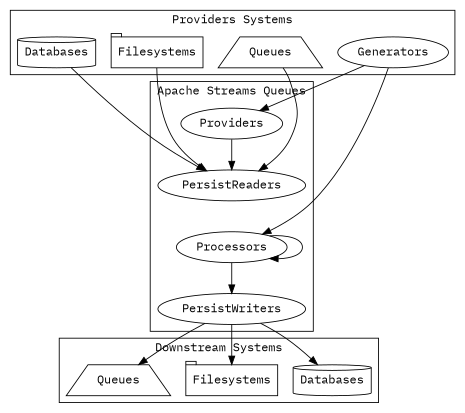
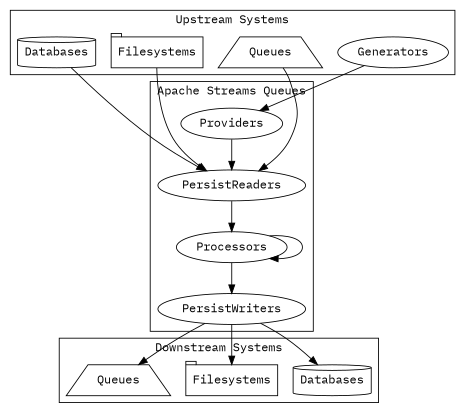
(233, 20) -> (233, 20)
(344, 161) -> (232, 212)
